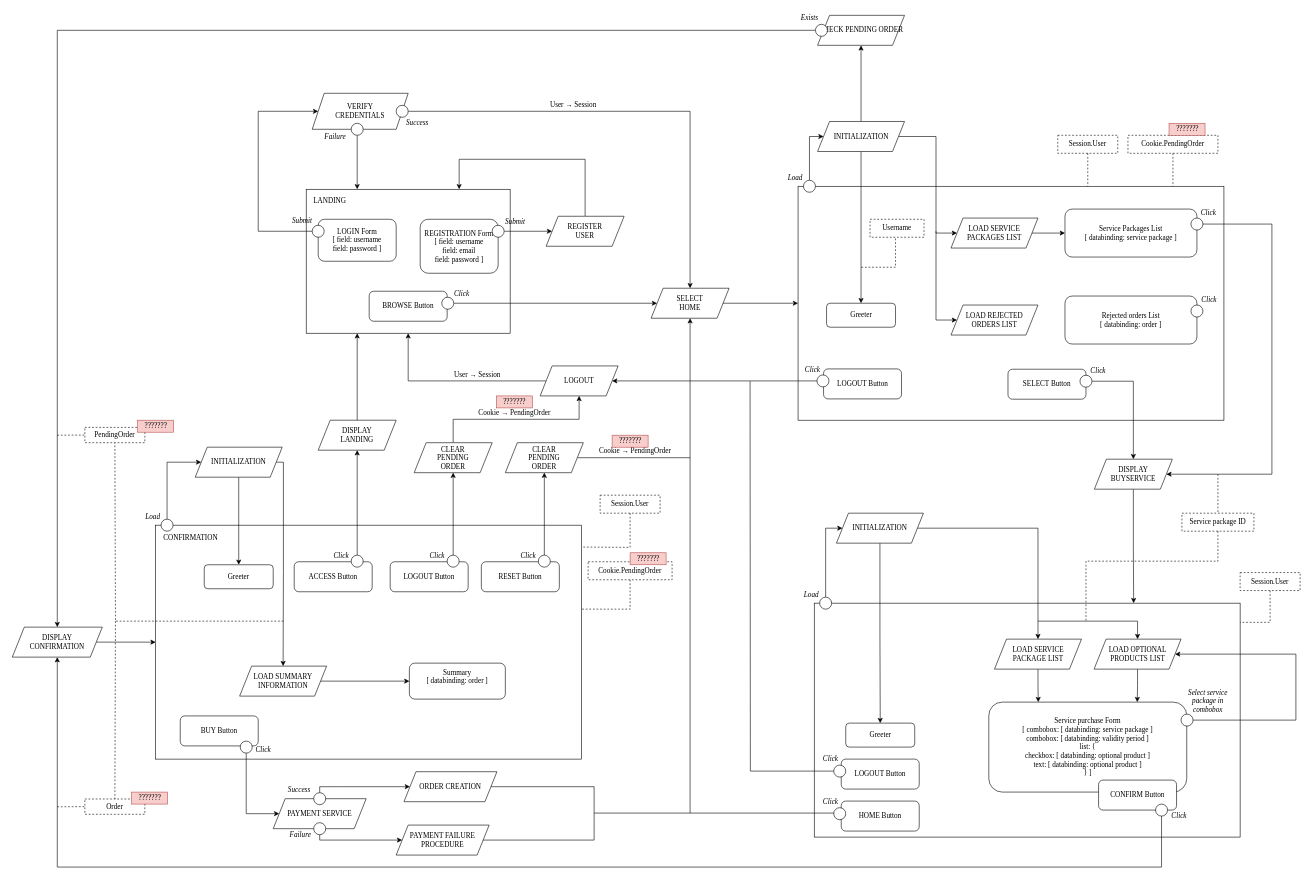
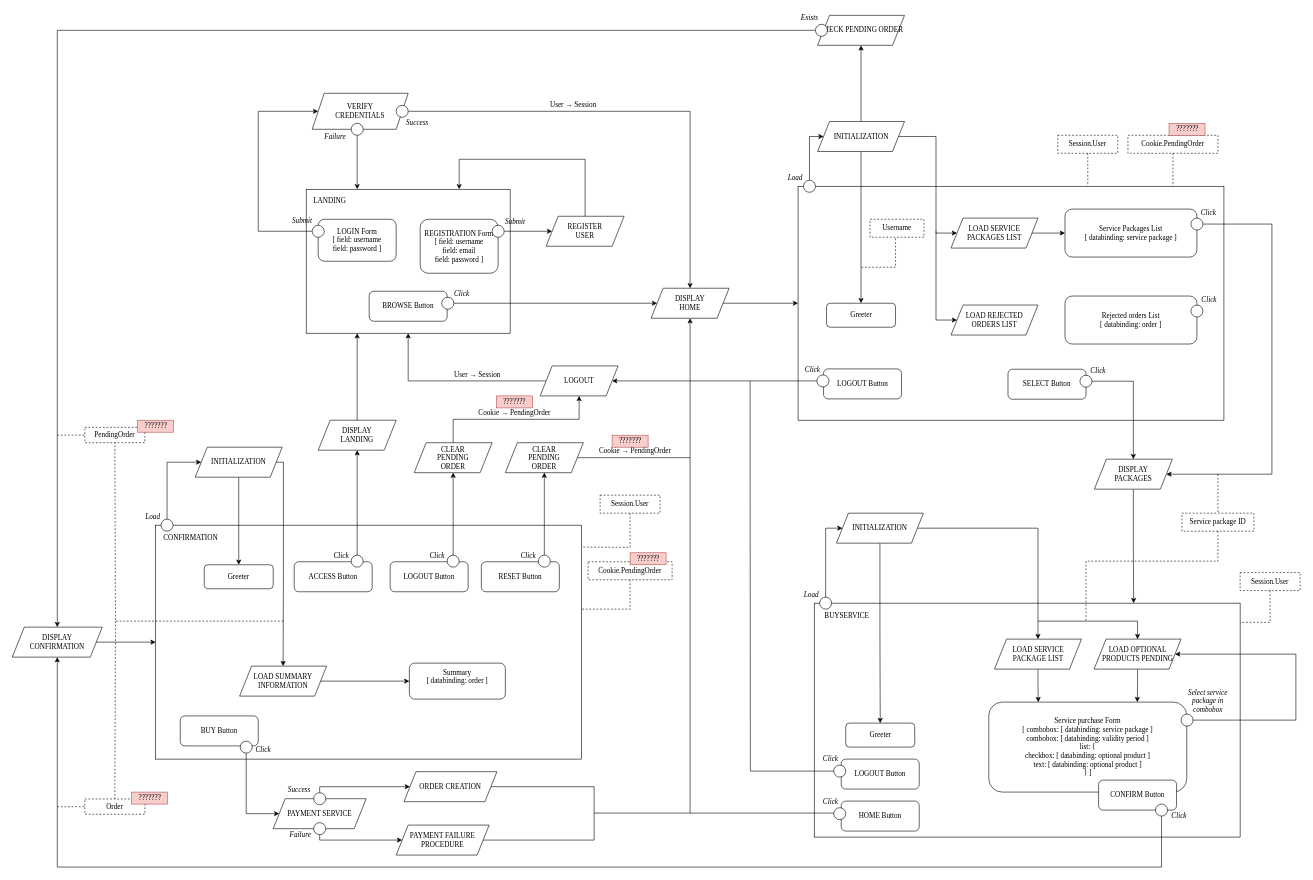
(690, 303) -> (690, 303)
(1134, 474) -> (1134, 474)
none -> (847, 617)
(1138, 654) -> (1138, 654)
